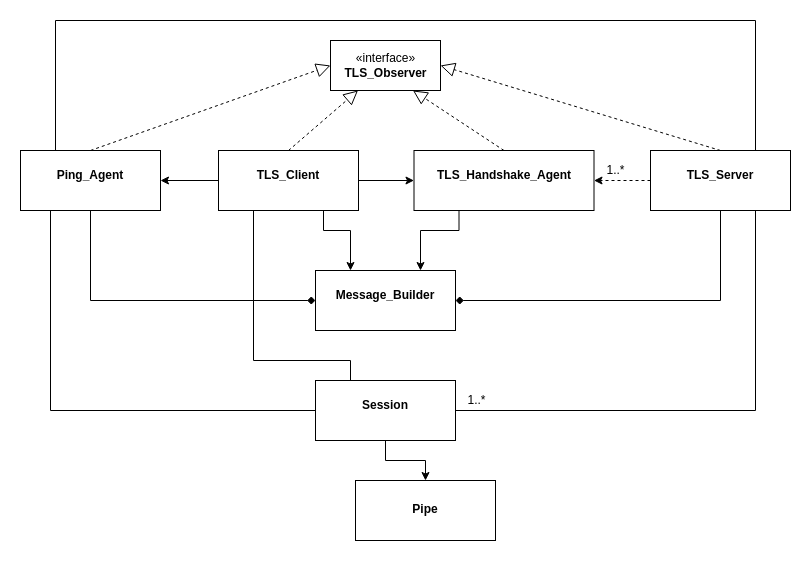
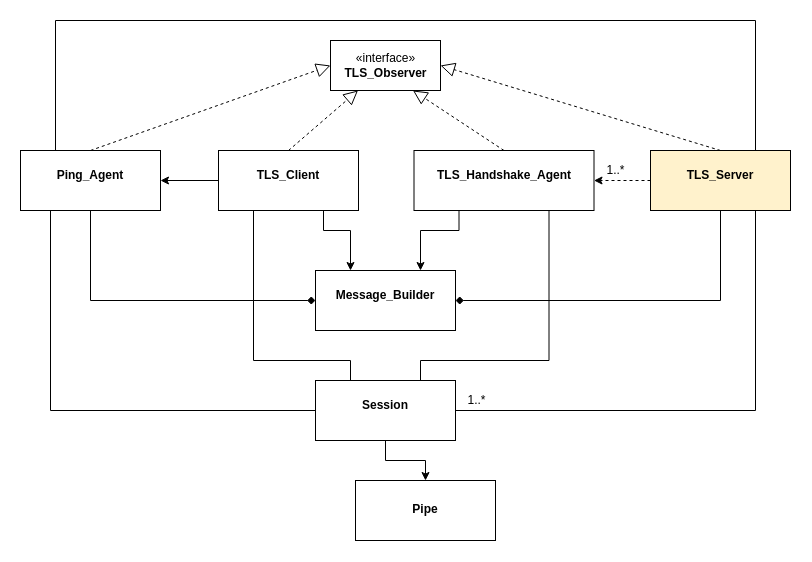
(383, 181) -> none
(721, 181) -> (721, 181)
none -> (549, 360)
